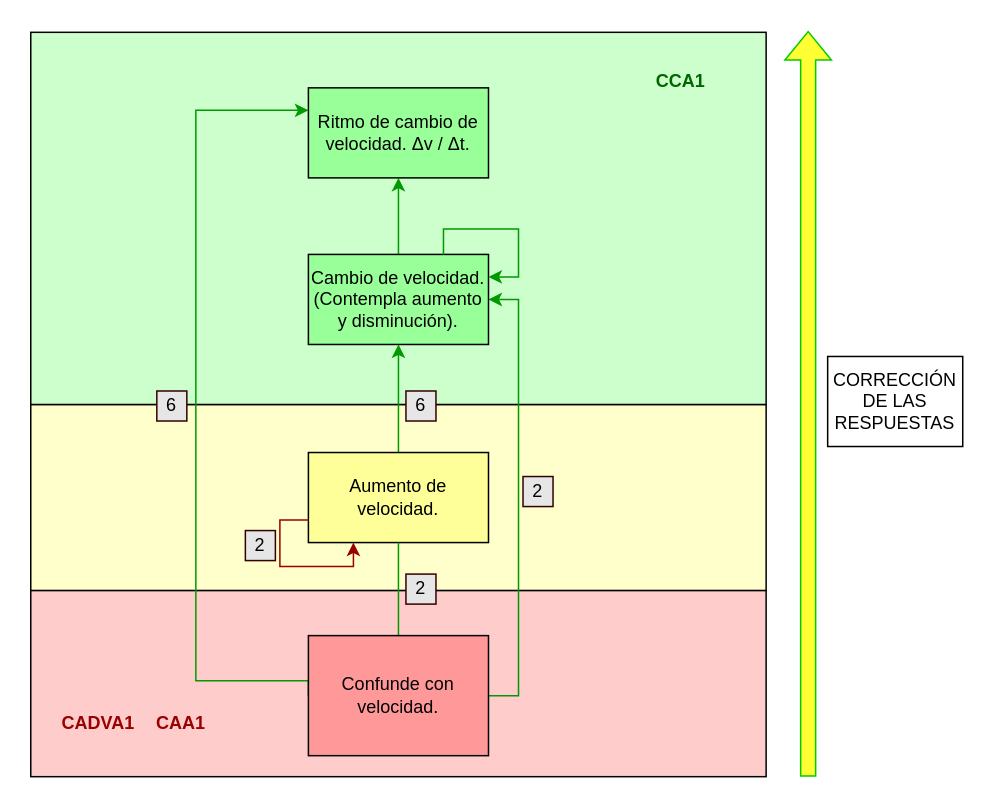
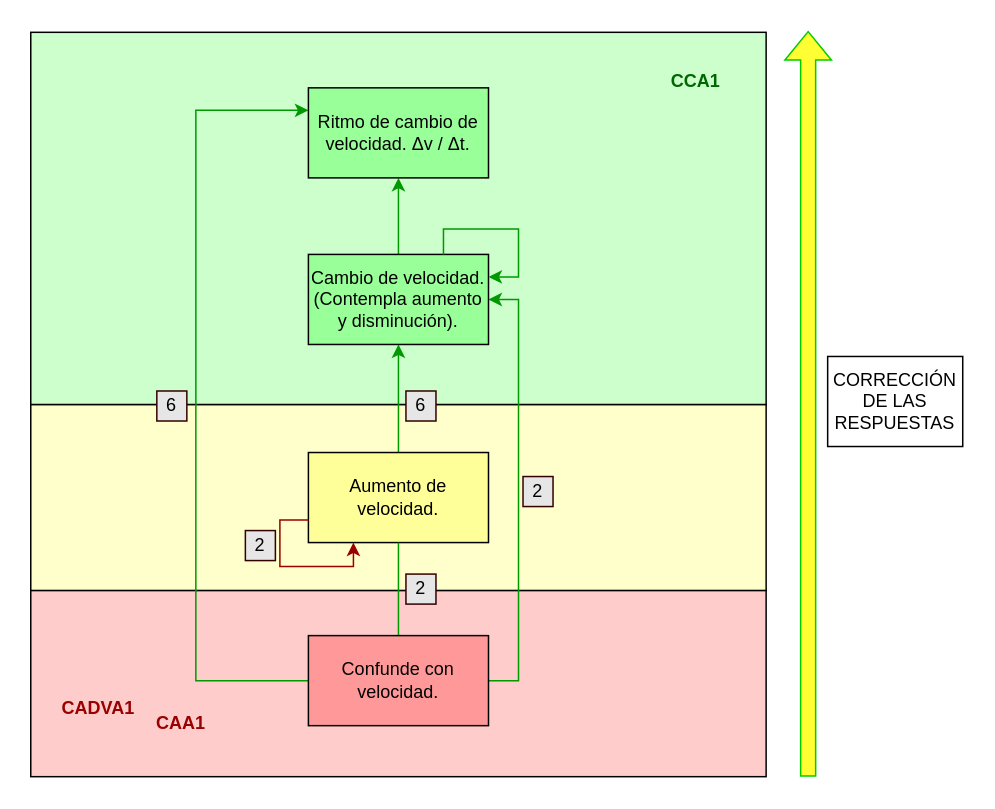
(687, 81) -> (702, 81)
(398, 695) -> (398, 680)
(91, 724) -> (91, 709)
